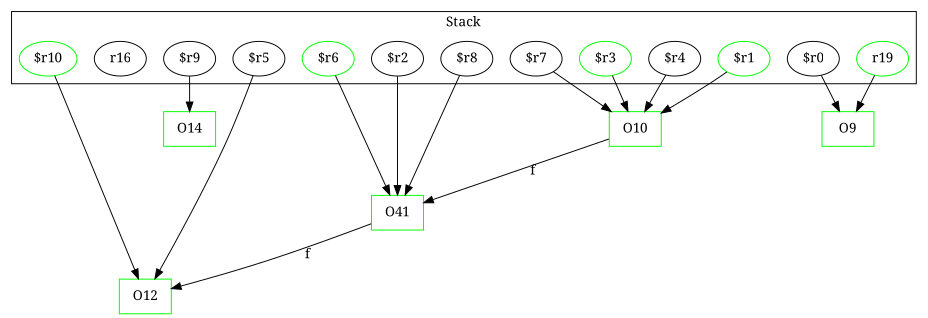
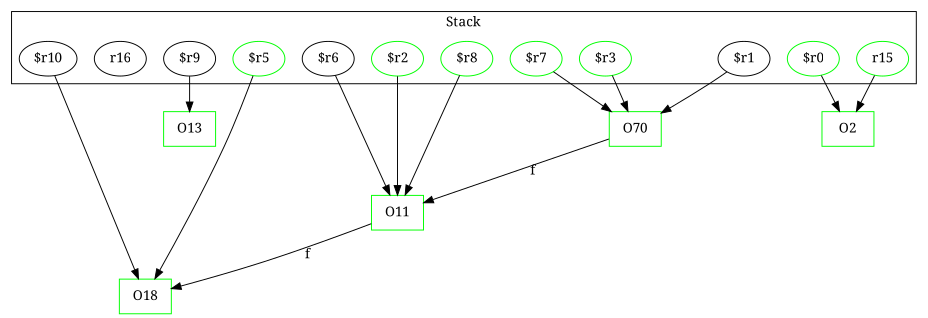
(48, 59) -> (48, 59)
(259, 59) -> (259, 59)
(328, 59) -> (328, 59)
(398, 59) -> (398, 59)
(467, 59) -> (467, 59)
(536, 59) -> (536, 59)
(675, 59) -> none
(744, 59) -> (744, 59)
(813, 59) -> (813, 59)
(883, 59) -> (883, 59)
(190, 129) -> (190, 129)
(635, 129) -> (635, 129)
(848, 129) -> (848, 129)
(398, 213) -> (398, 213)
(145, 296) -> (145, 296)
